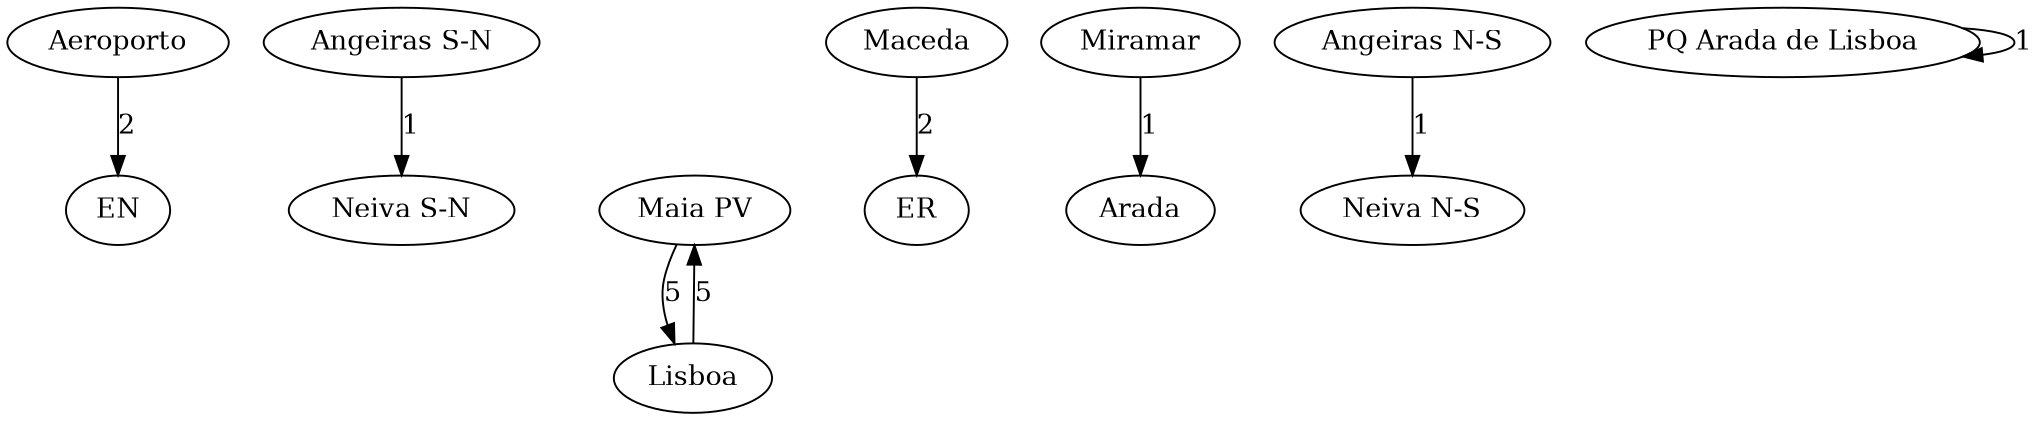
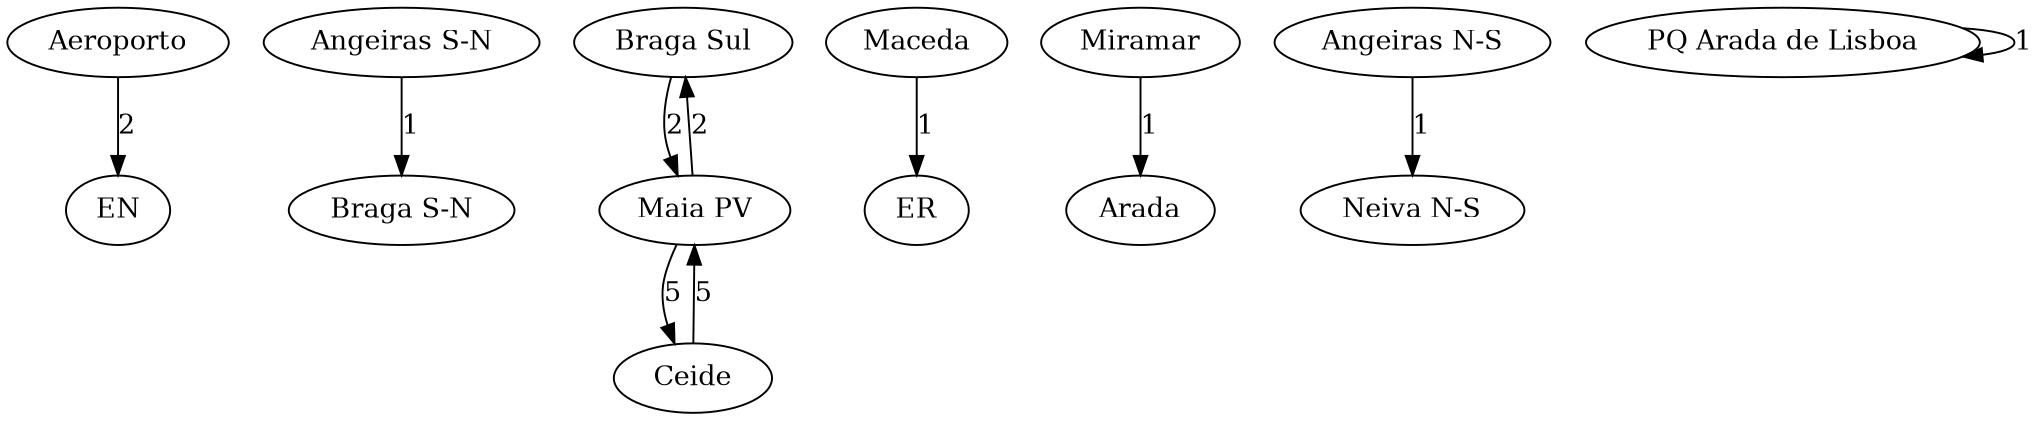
none -> (683, 42)
(926, 126) -> (926, 126)
(402, 210) -> (402, 210)
(693, 378) -> (693, 378)
